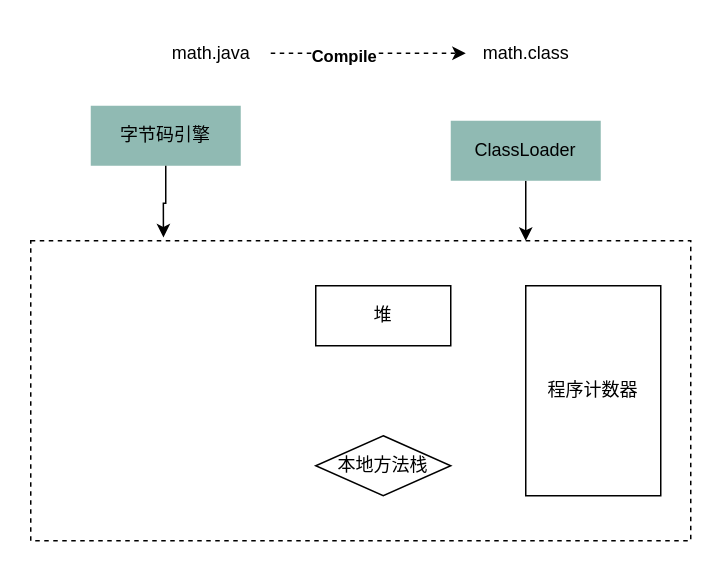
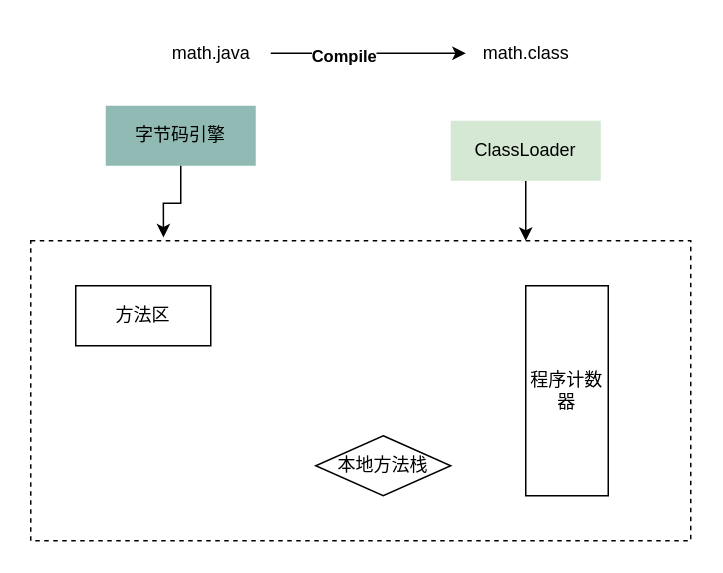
(413, 53) -> (413, 53)
(166, 136) -> (181, 136)
(526, 151) -> (526, 151)
none -> (143, 316)
(383, 316) -> none
(593, 391) -> (567, 391)
